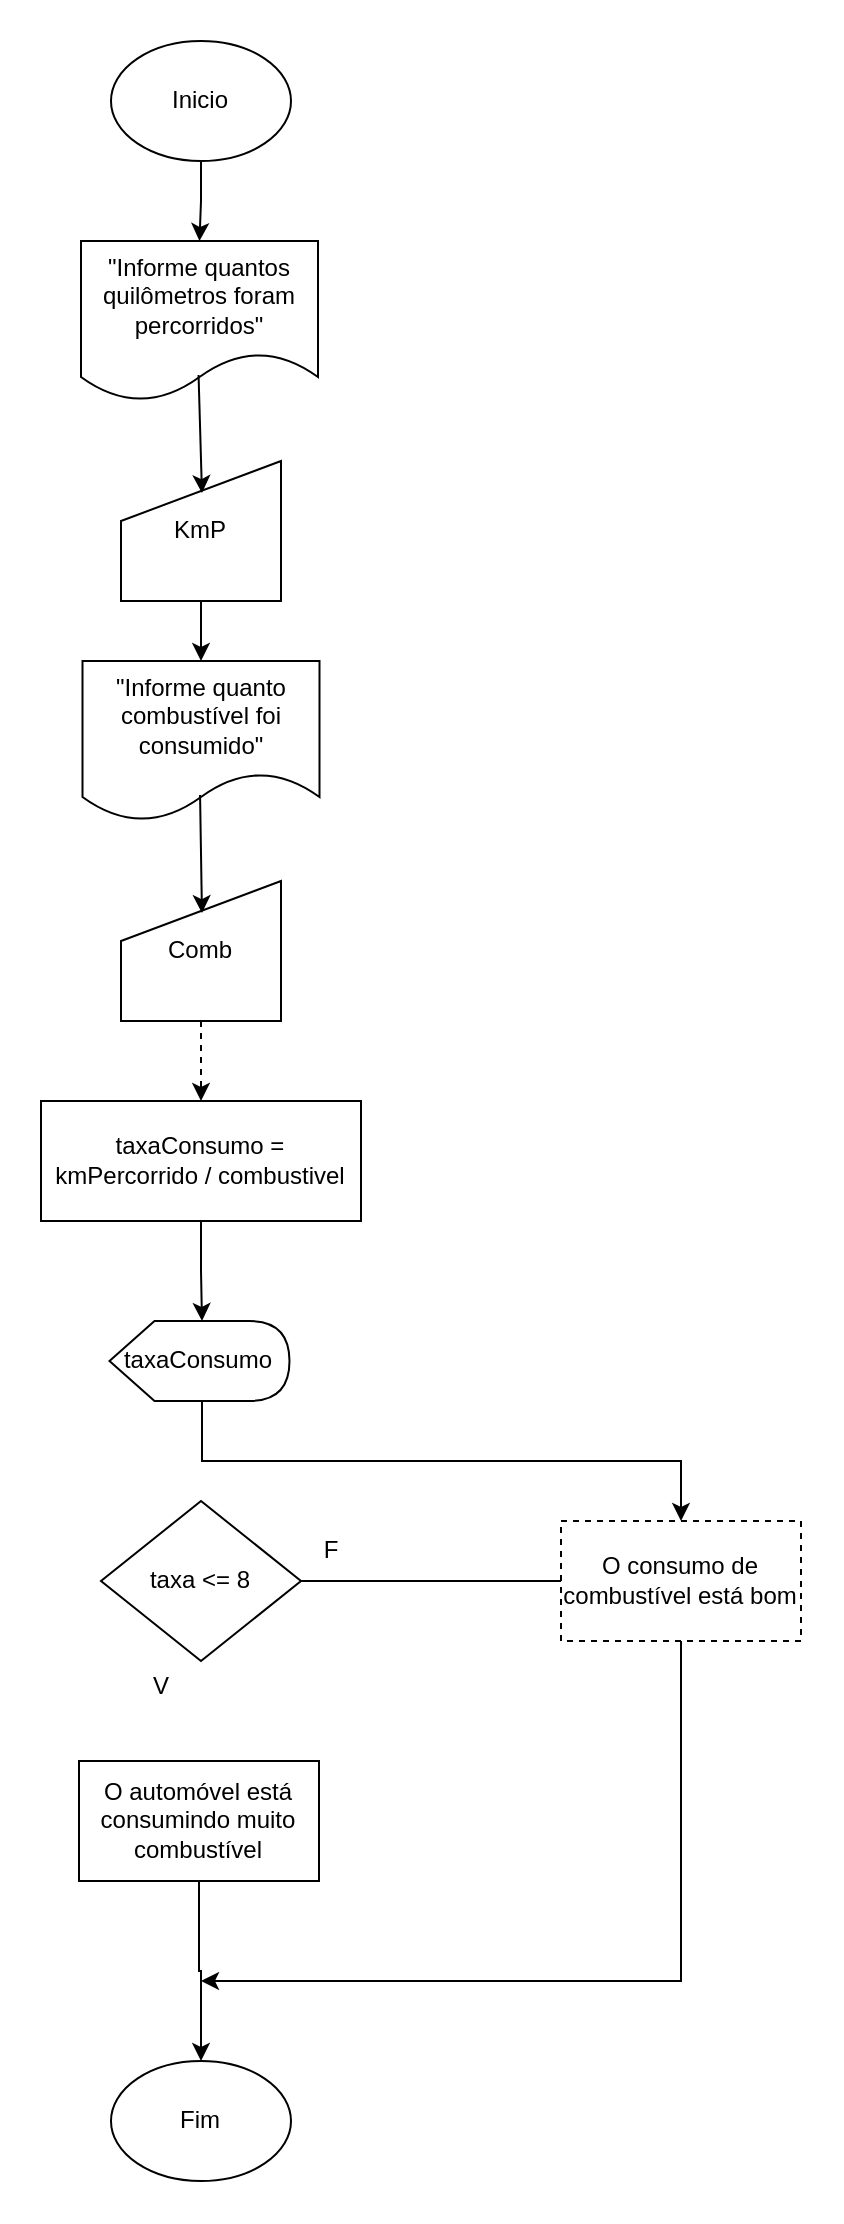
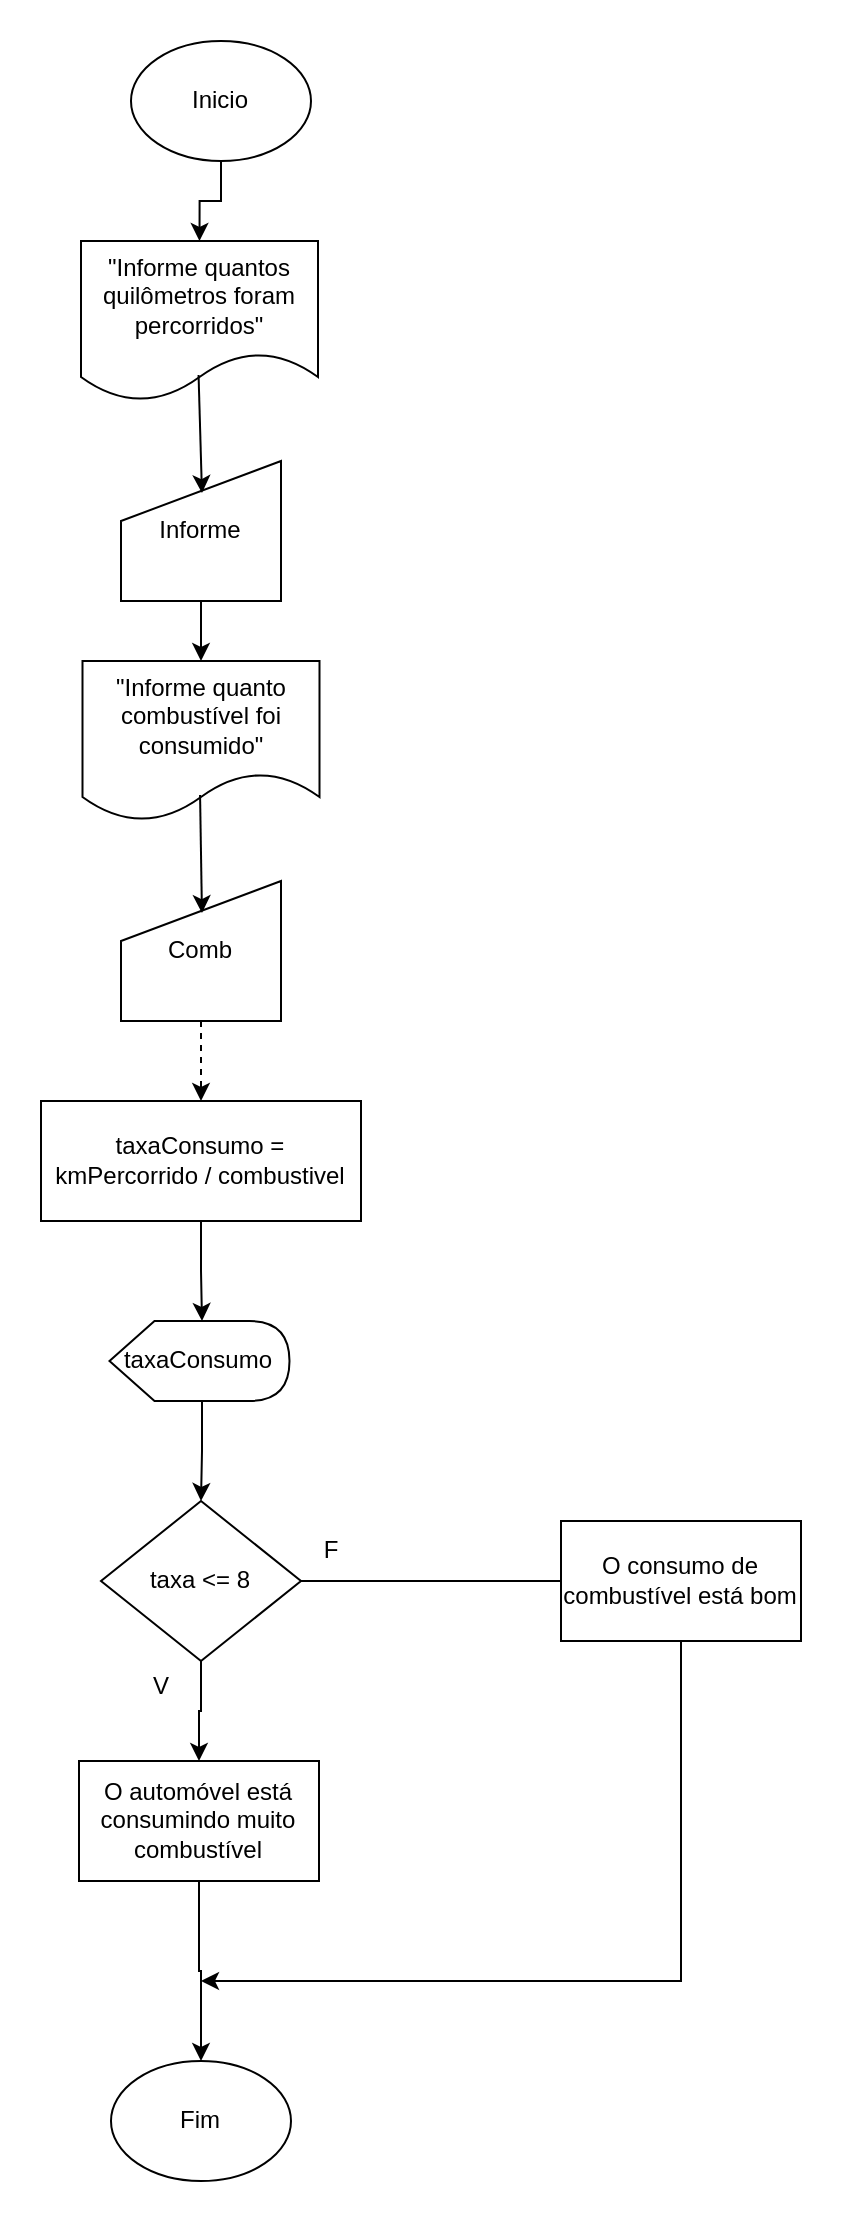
(201, 101) -> (221, 101)
(201, 531) -> (201, 531)
(463, 1461) -> (202, 1473)
(681, 1581) -> (681, 1581)
none -> (201, 1705)
